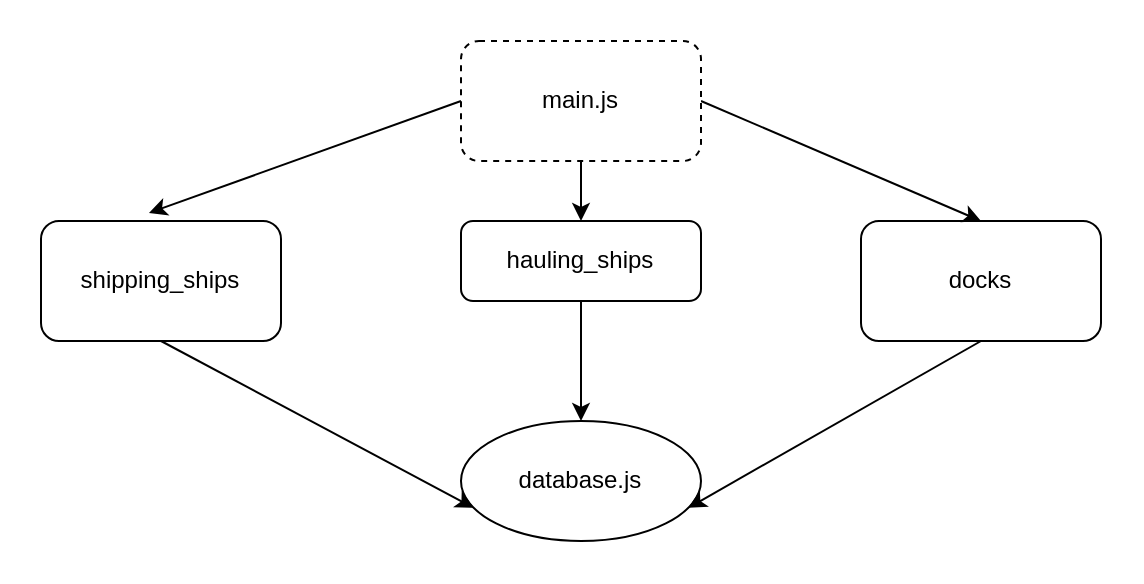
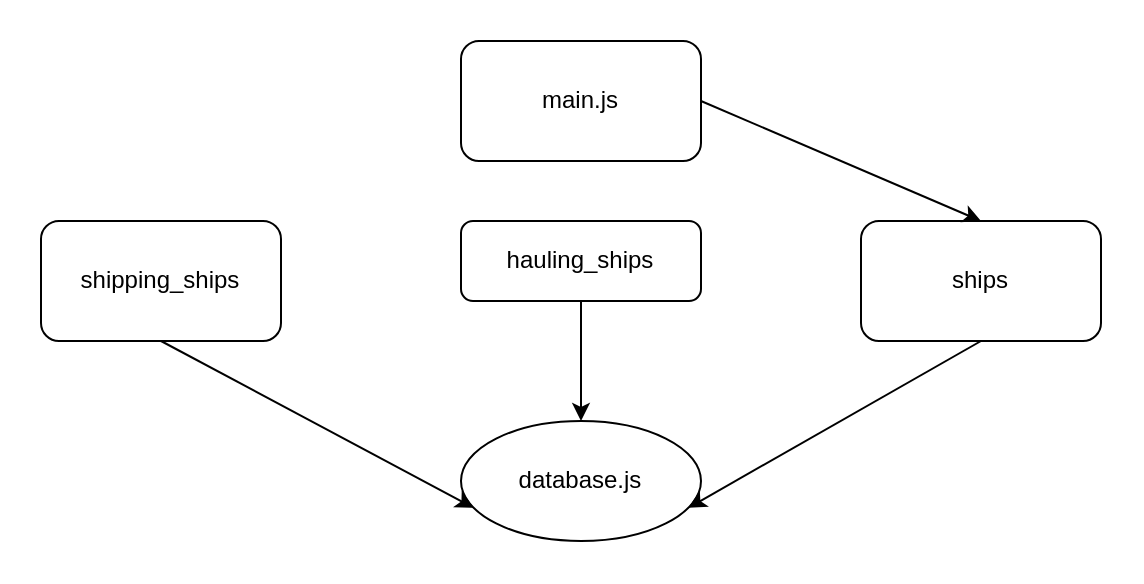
(581, 101) -> (581, 101)
(311, 155) -> none
(581, 184) -> none
(981, 281) -> (981, 281)
